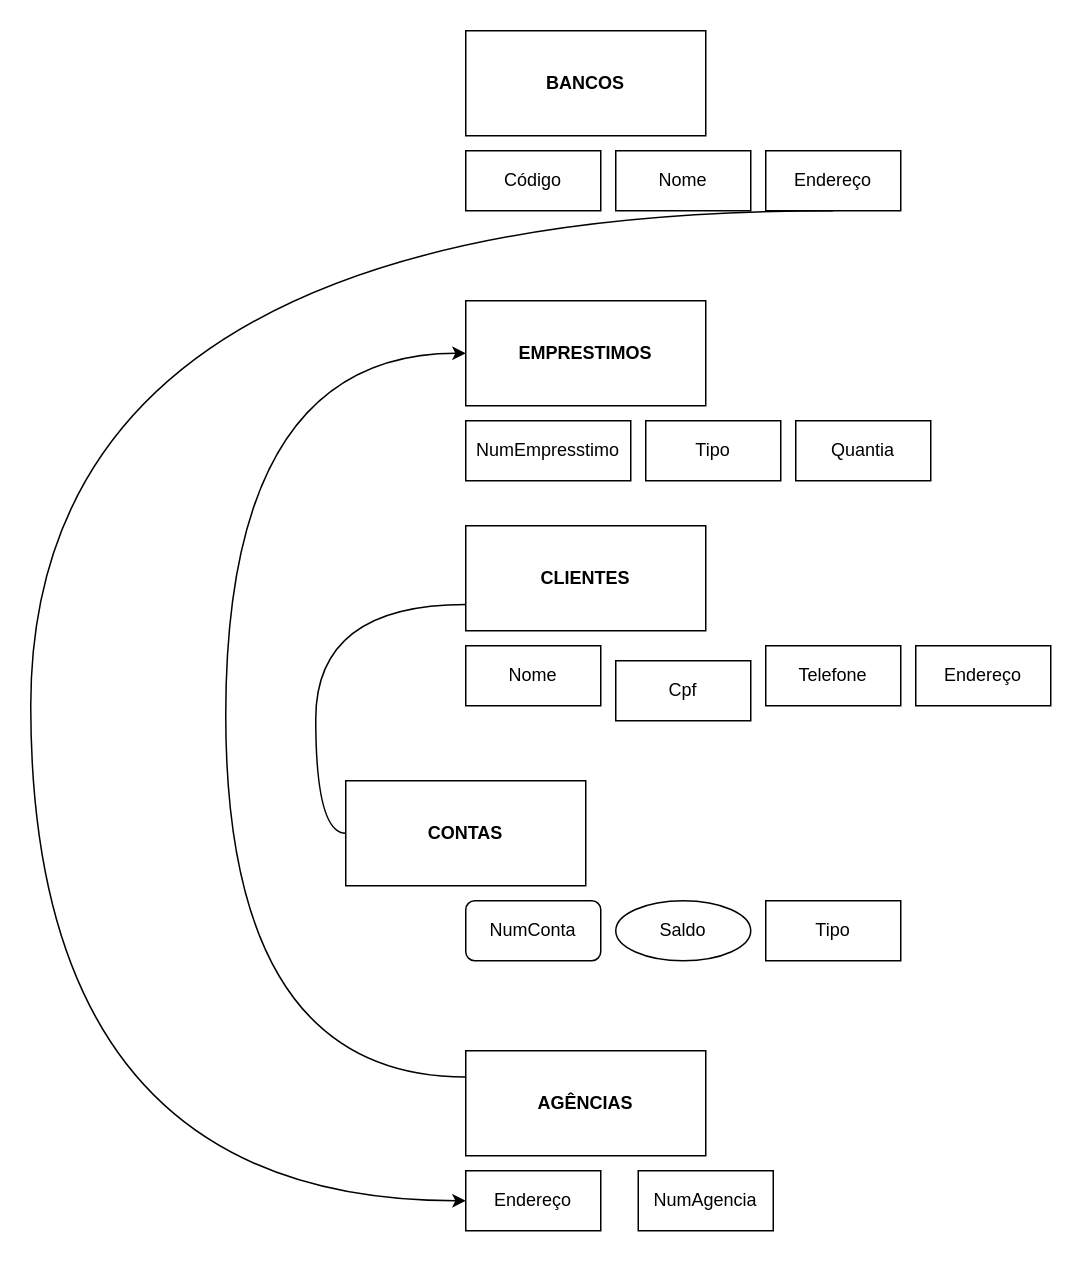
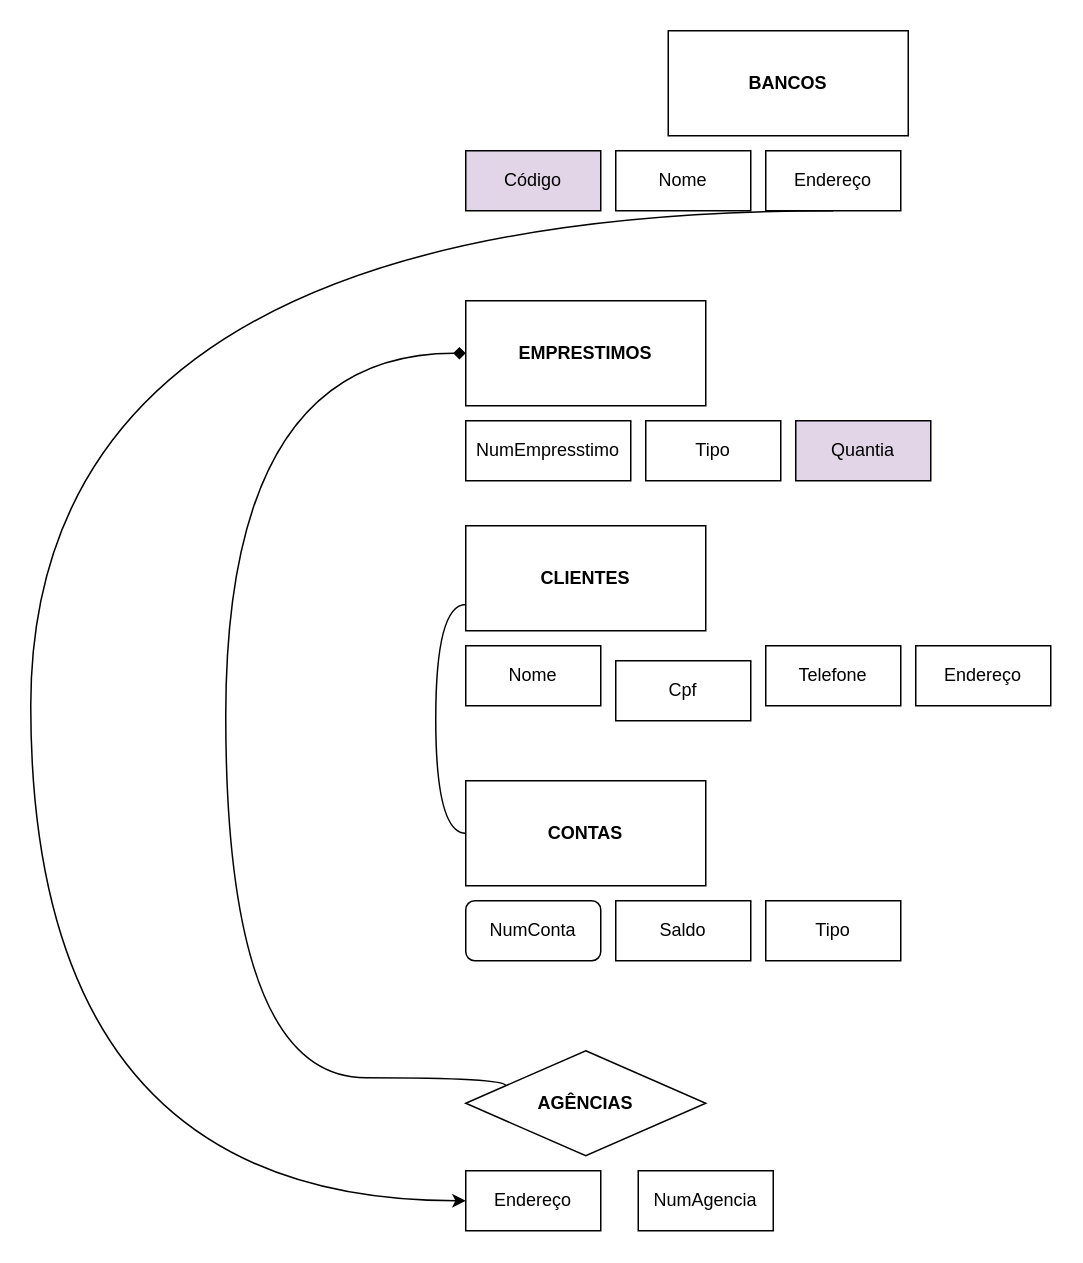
(586, 83) -> (788, 83)
(533, 181) -> (533, 181)
(454, 353) -> (453, 353)
(863, 451) -> (863, 451)
(466, 833) -> (586, 833)
(683, 931) -> (683, 931)
(586, 1103) -> (586, 1103)
